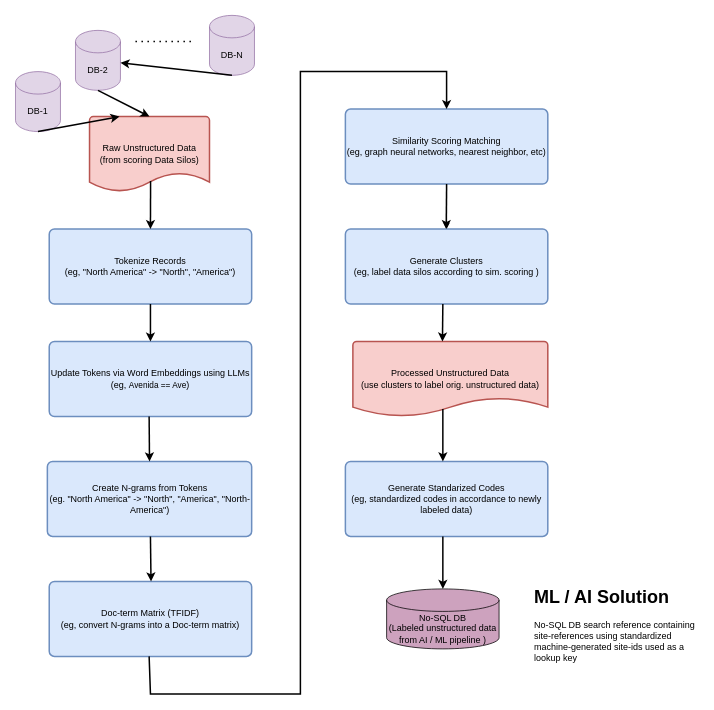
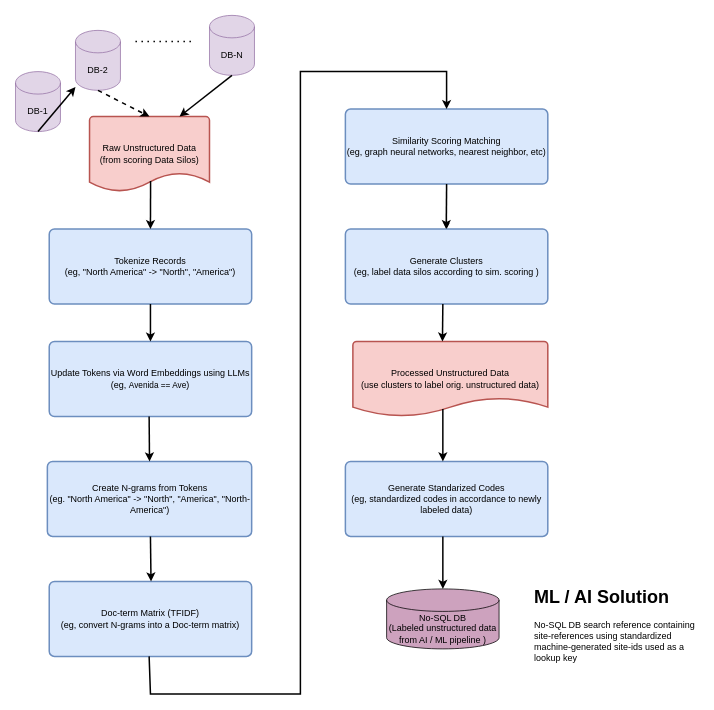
(179, 69) -> (208, 94)
(121, 102) -> (121, 102)
(76, 125) -> (55, 112)
